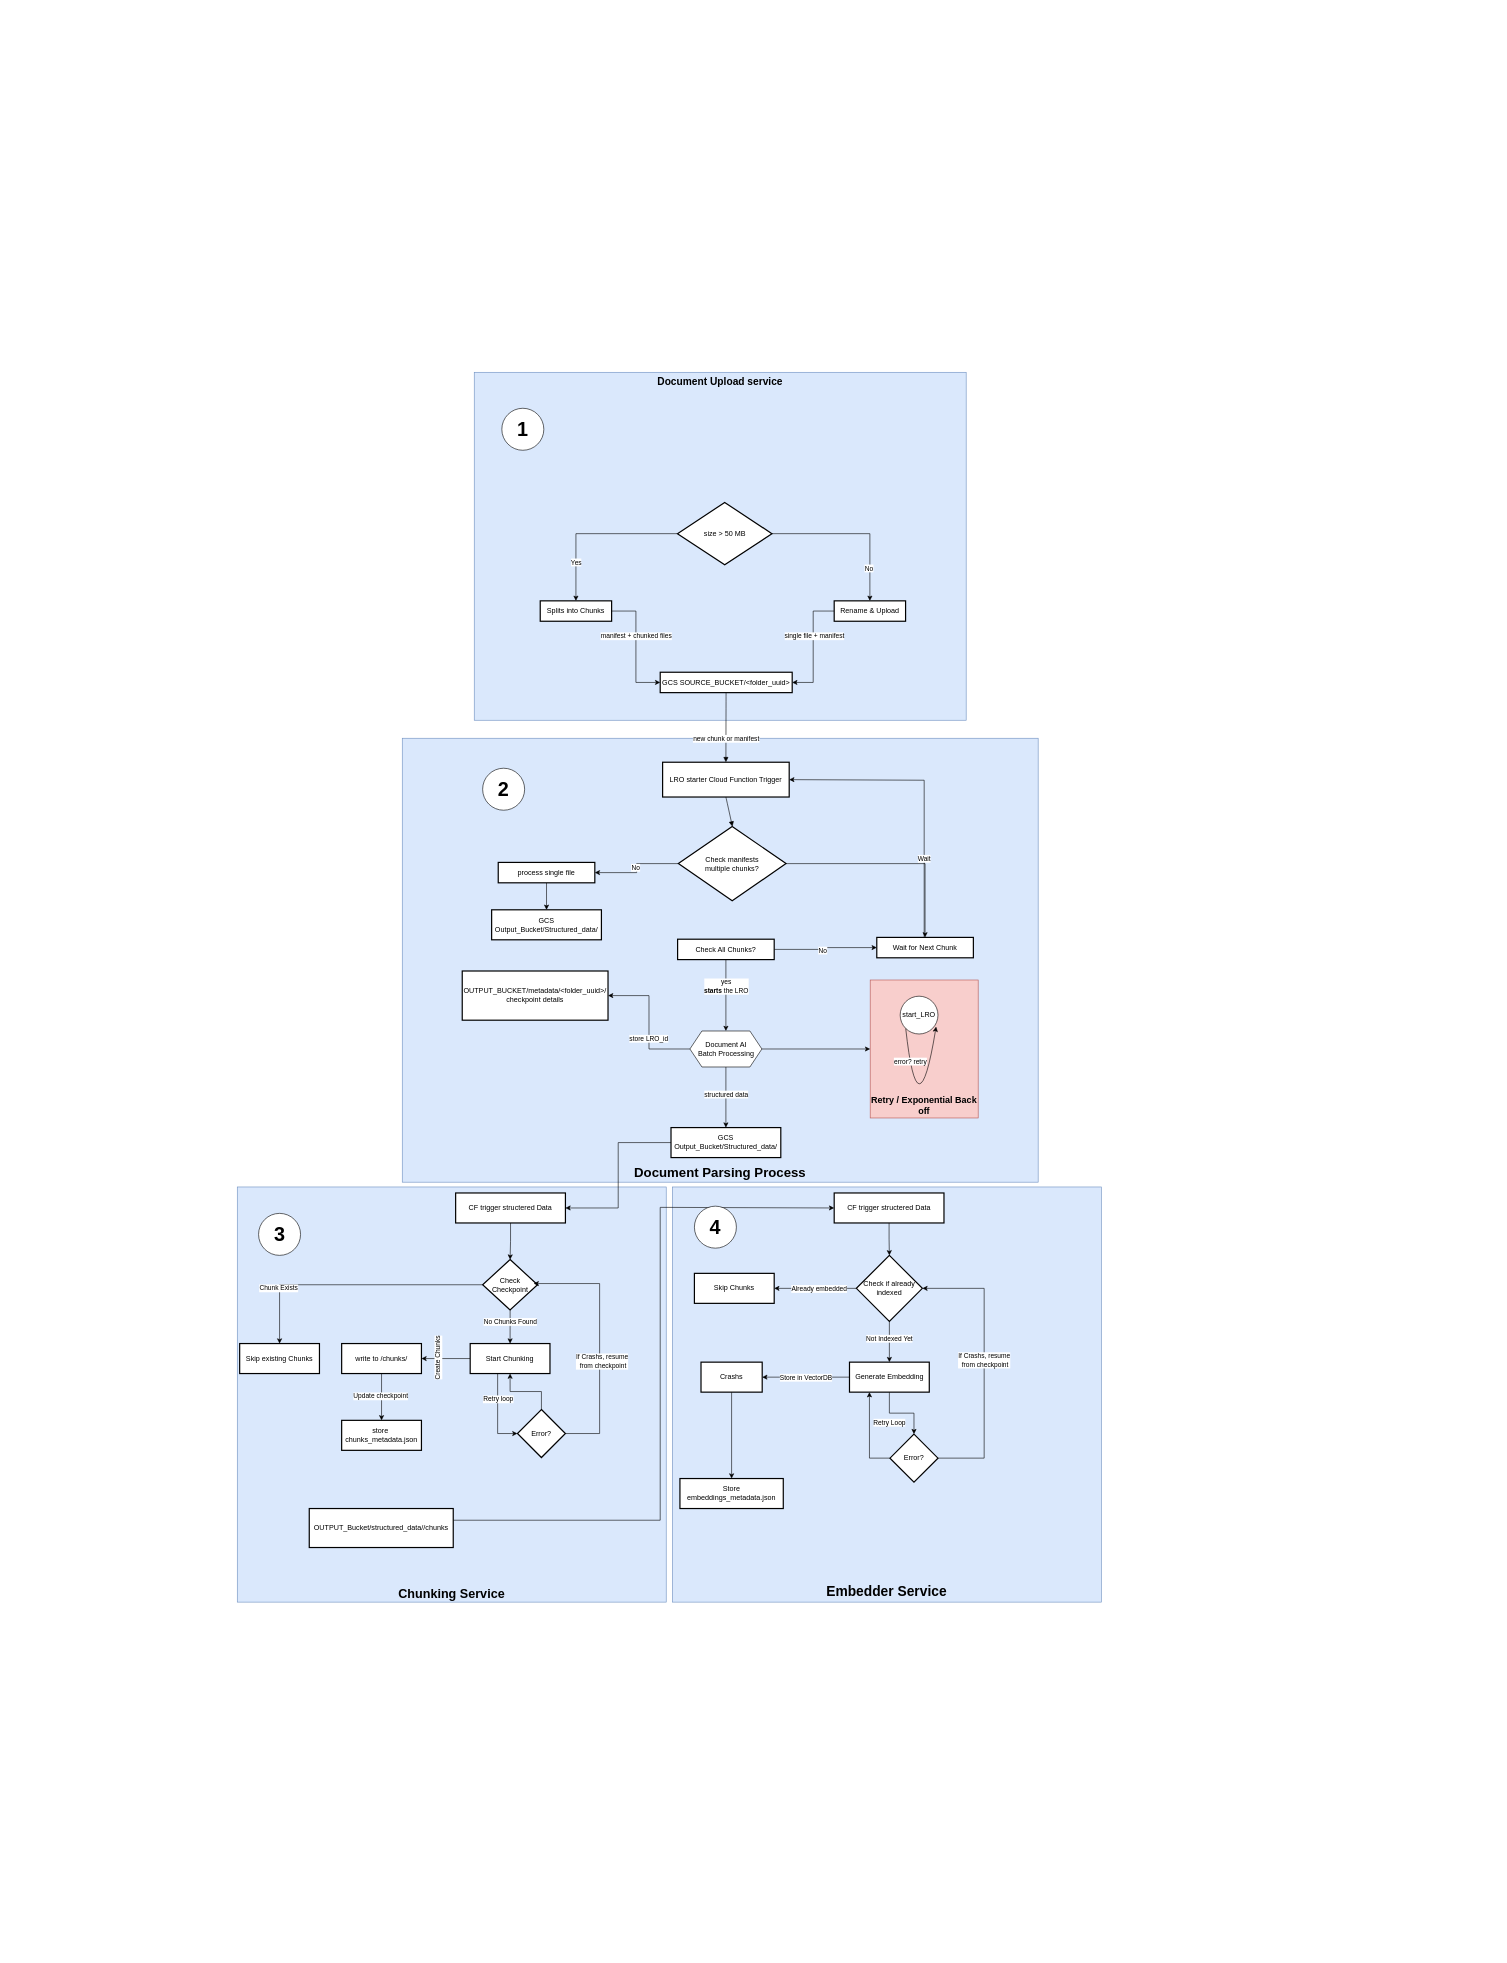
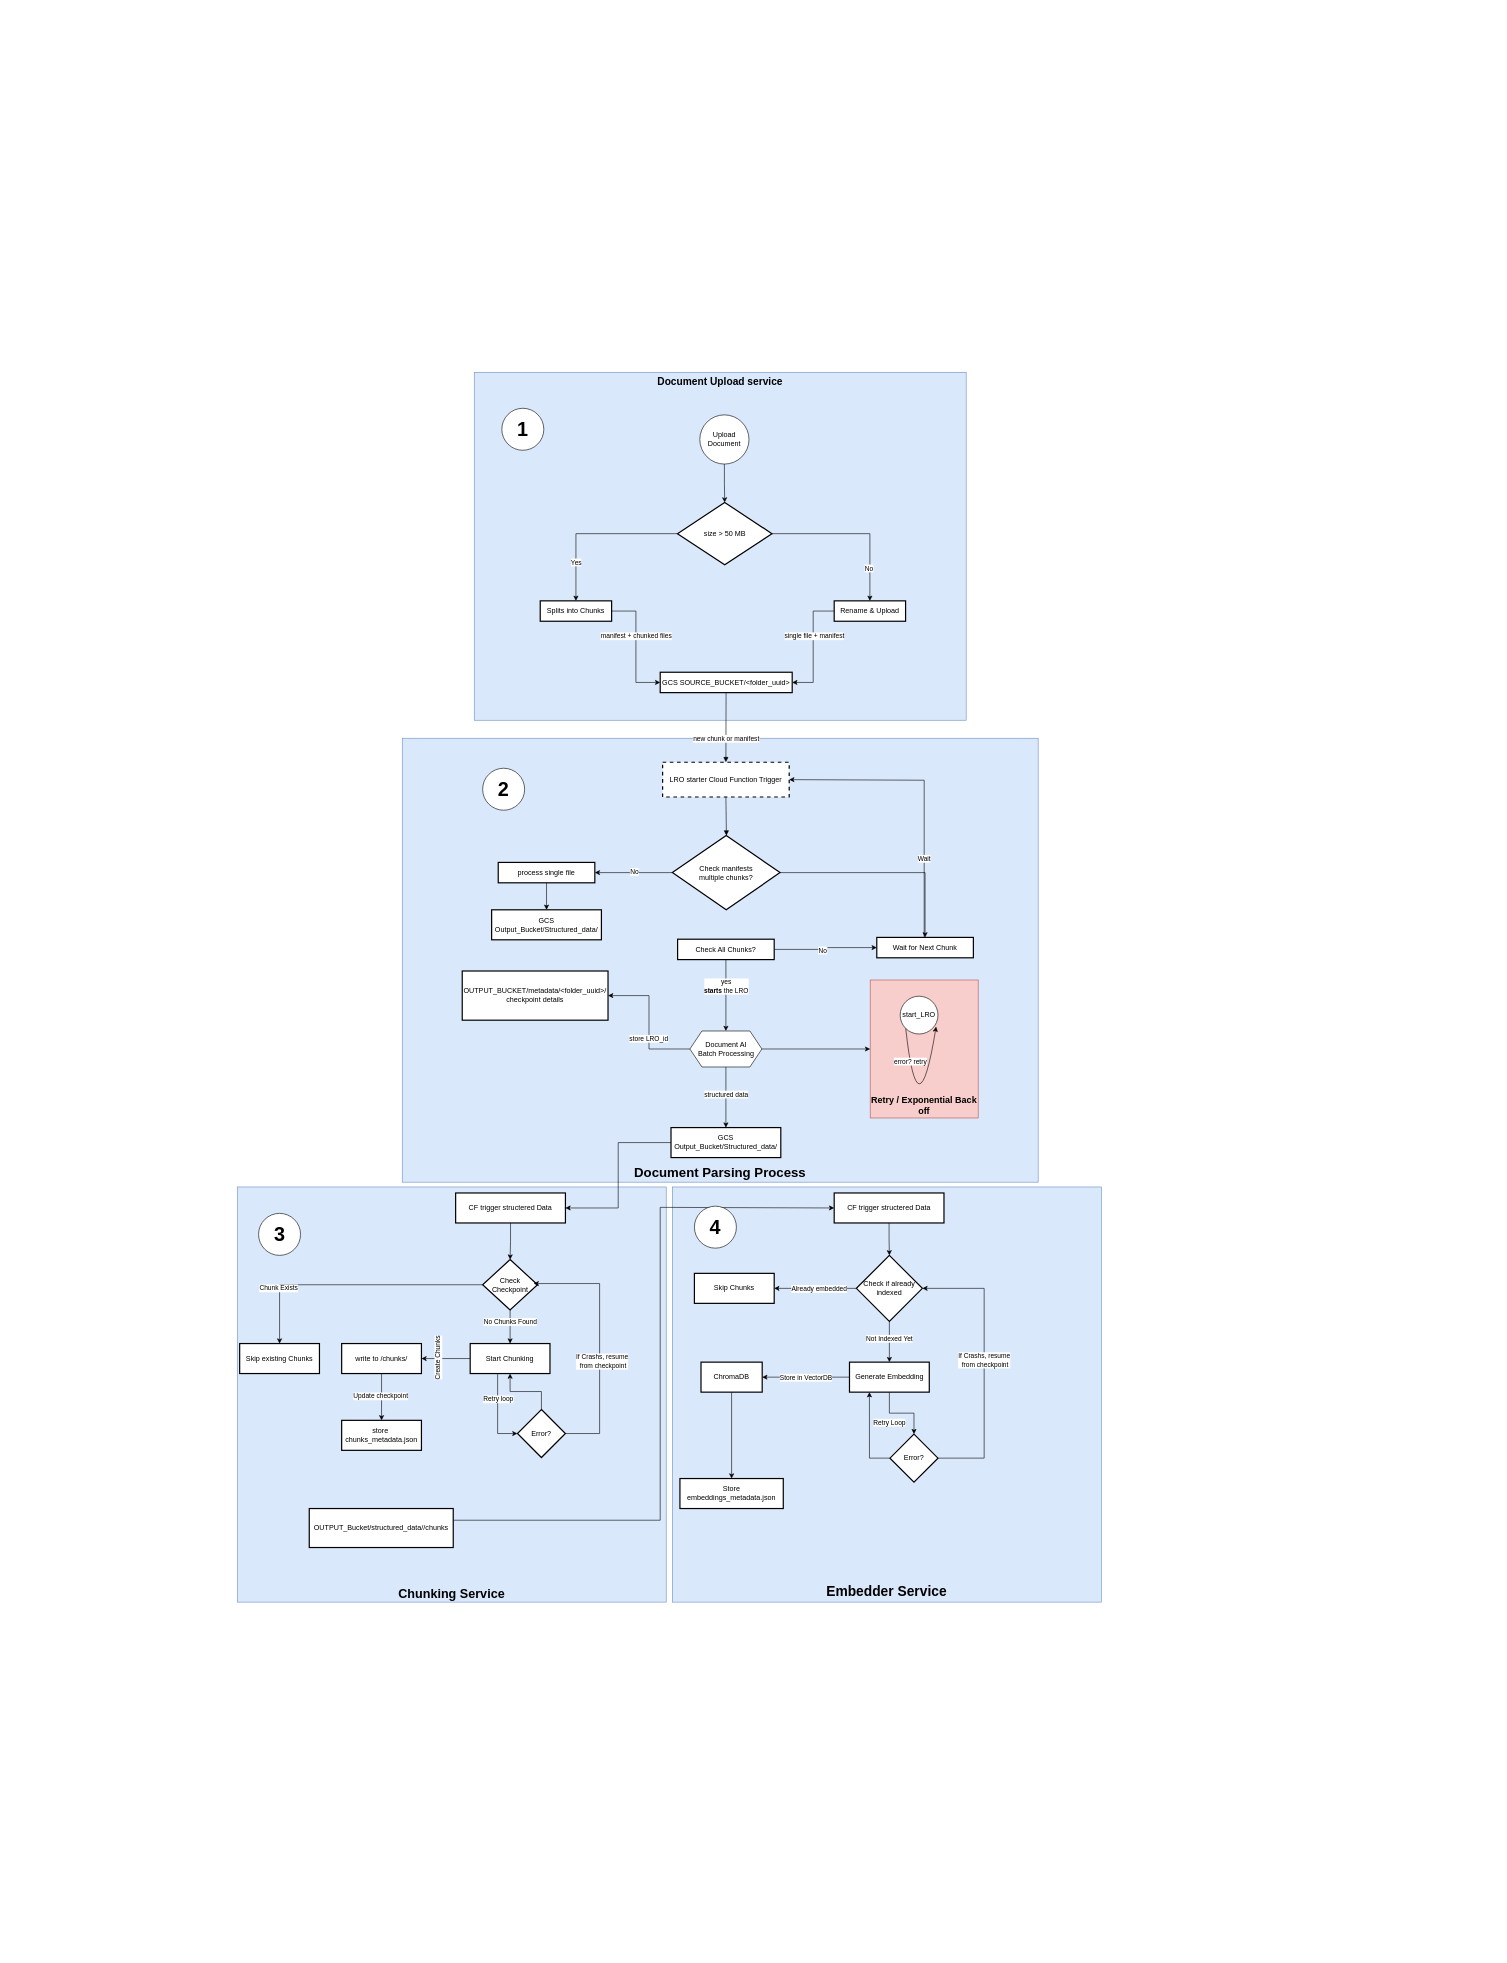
none -> (725, 440)
none -> (725, 481)
(726, 780) -> (726, 780)
(732, 864) -> (726, 873)
(732, 1377) -> (732, 1377)
